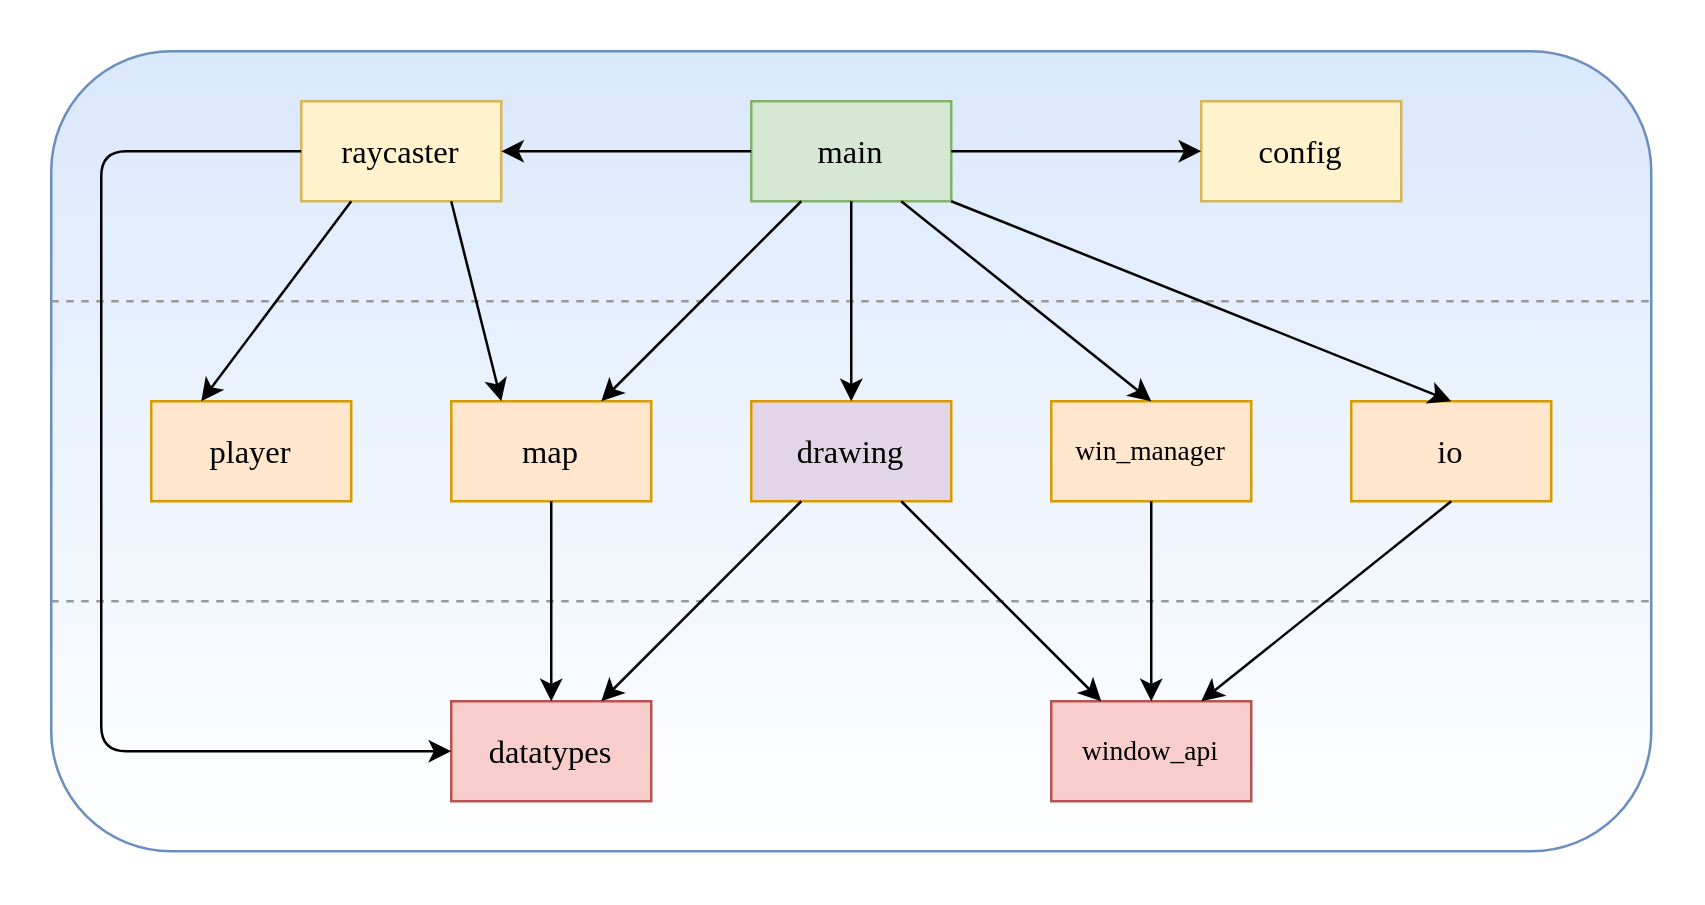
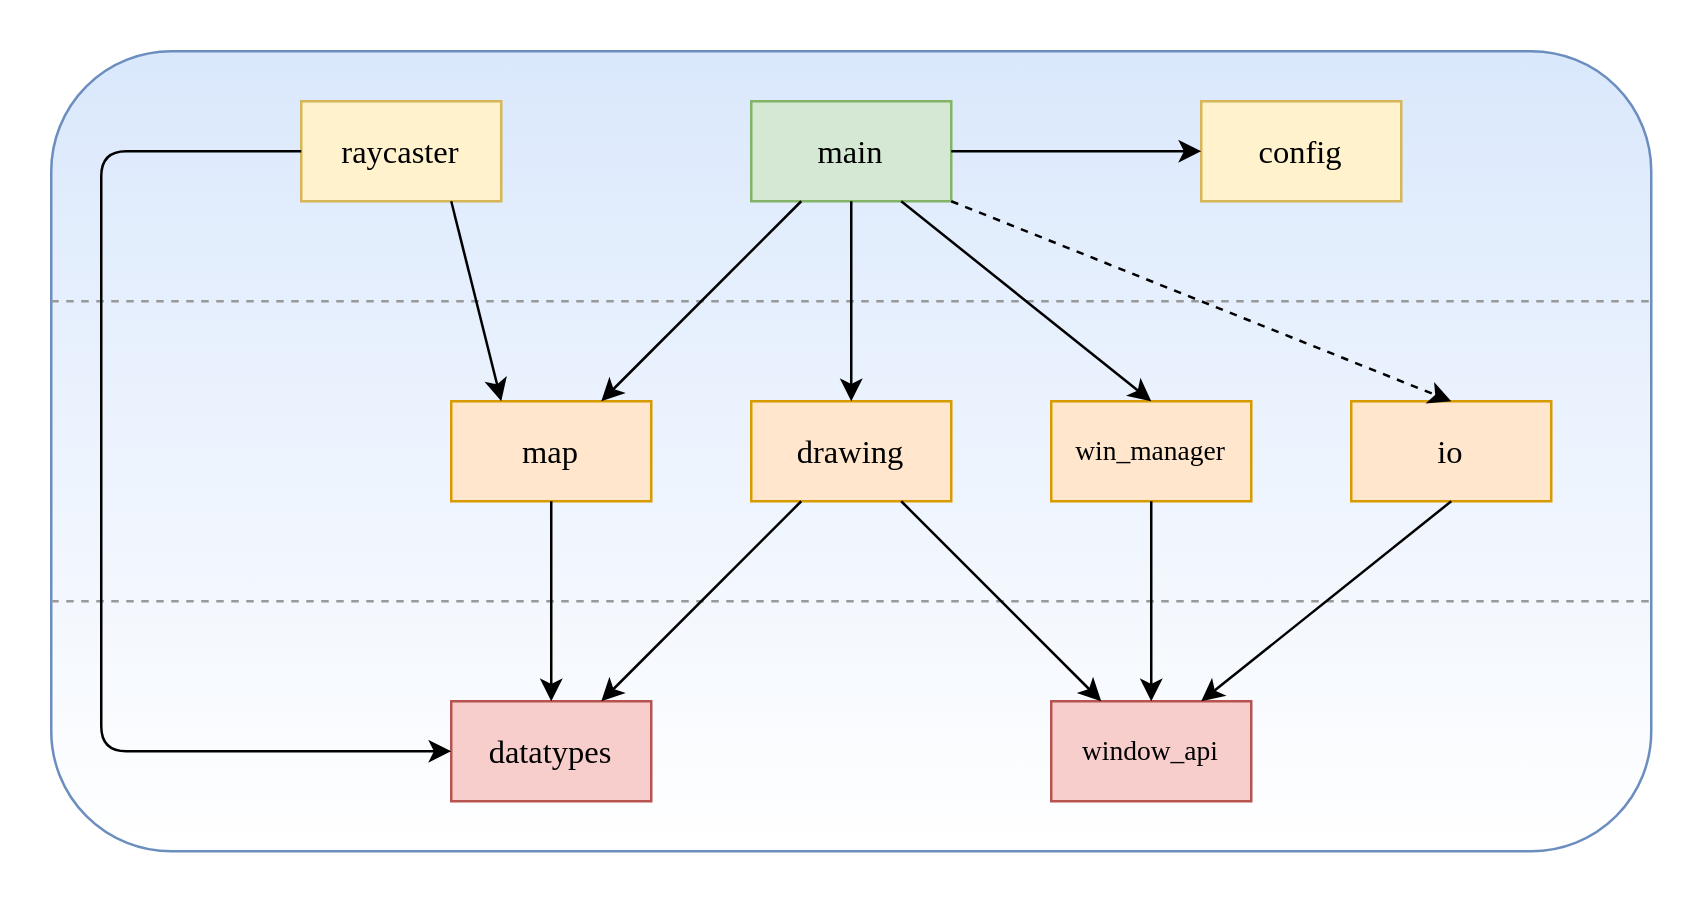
(634, 151) -> none
(315, 249) -> none
(1072, 250) -> (1072, 250)
(251, 451) -> none
(851, 451) -> (851, 451)
